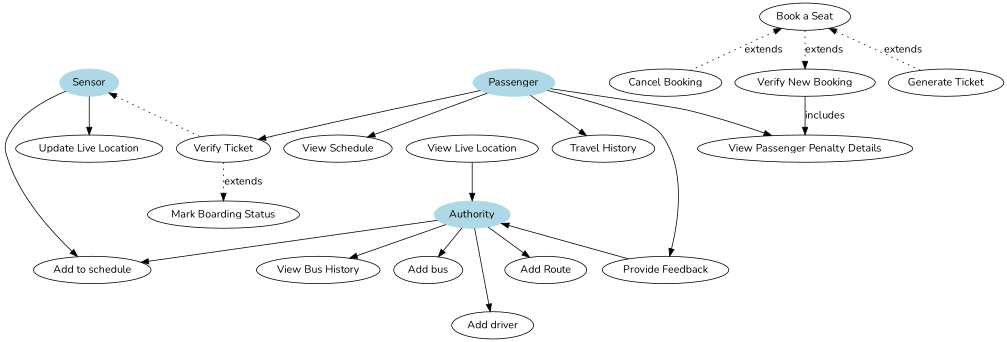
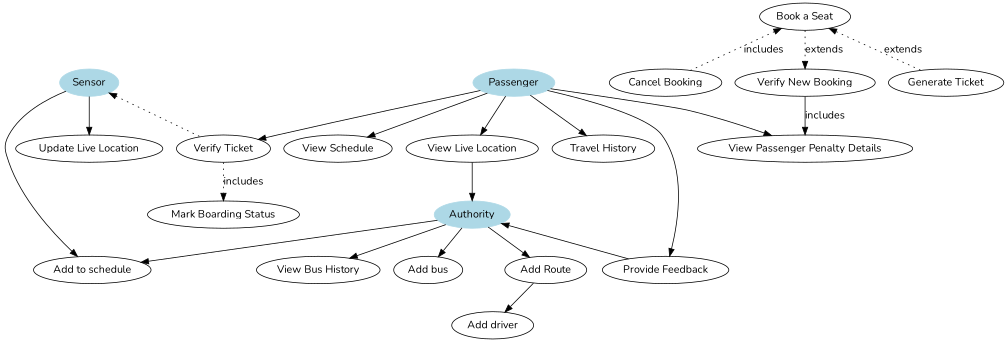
(764, 50) -> (764, 50)
none -> (495, 112)
(244, 182) -> (244, 182)
(482, 266) -> (522, 295)
